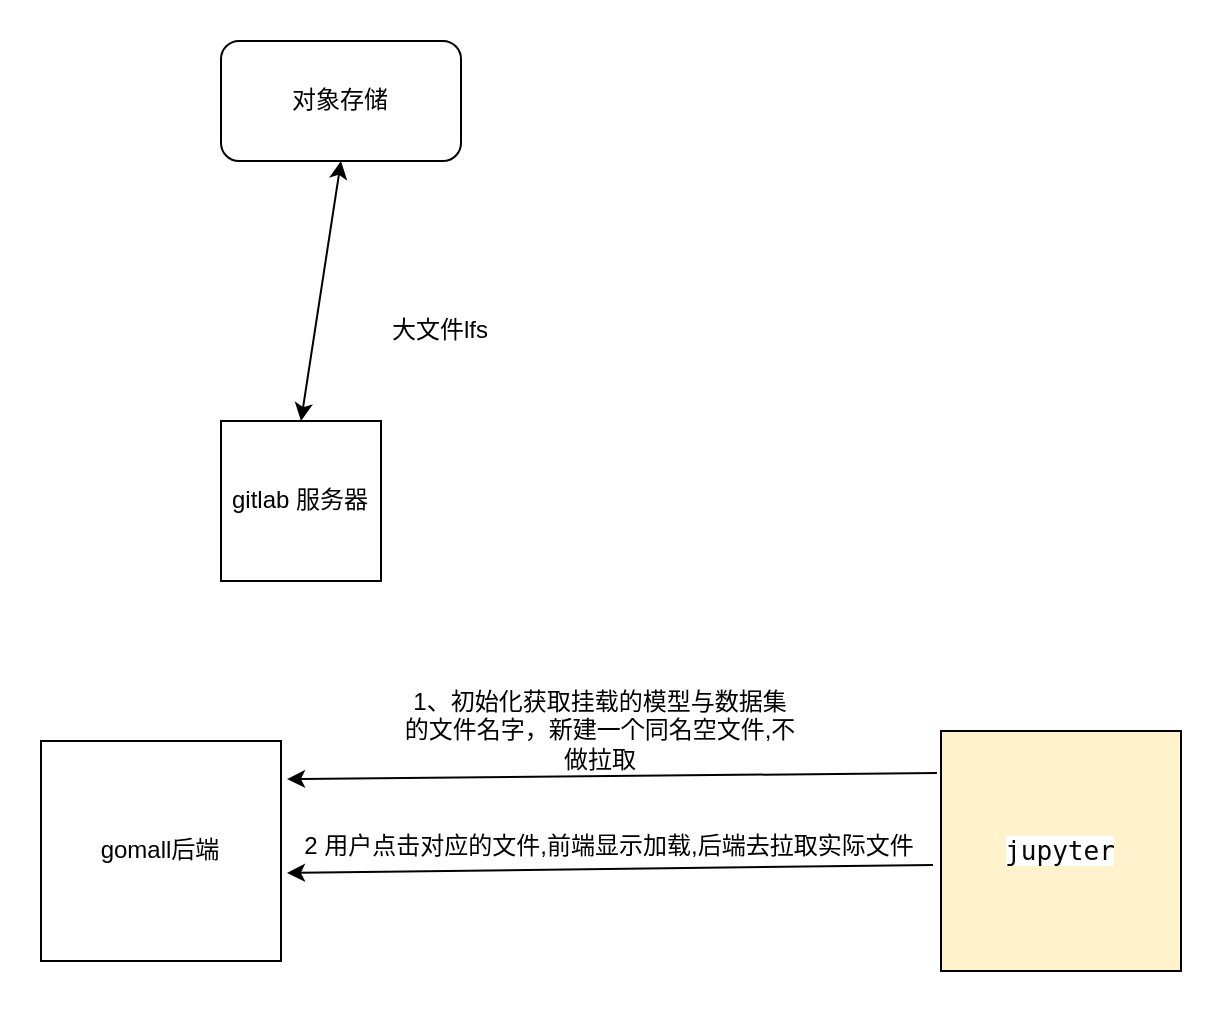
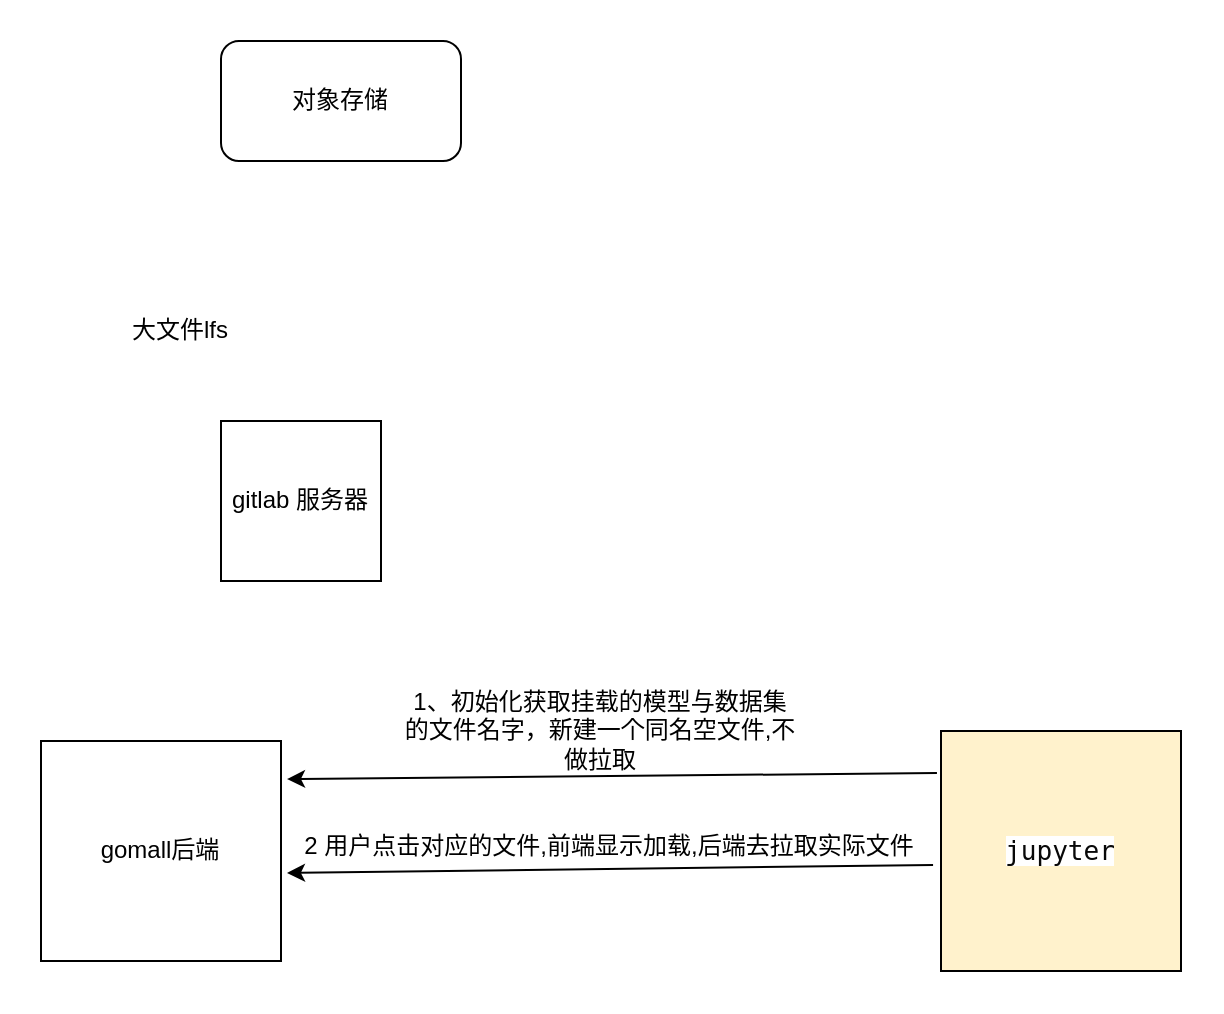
(321, 291) -> none
(441, 331) -> (181, 331)
